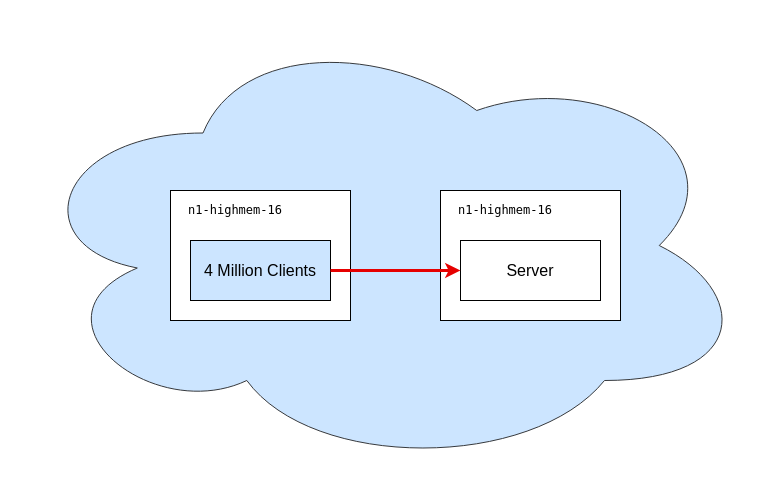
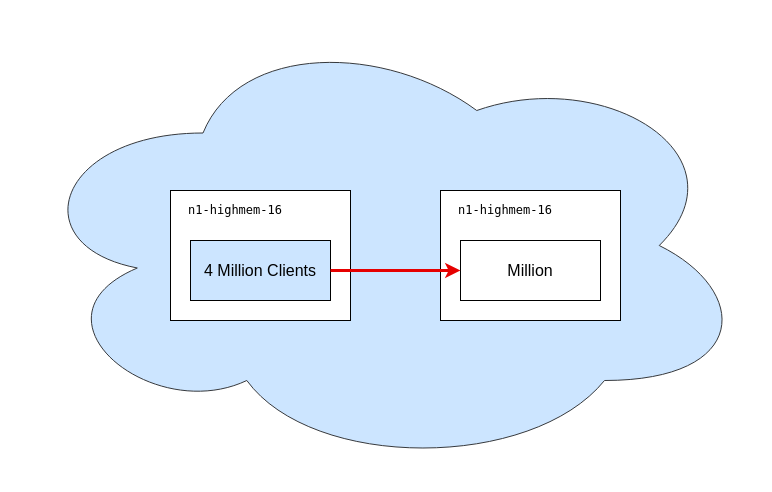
(531, 271) -> (531, 271)
